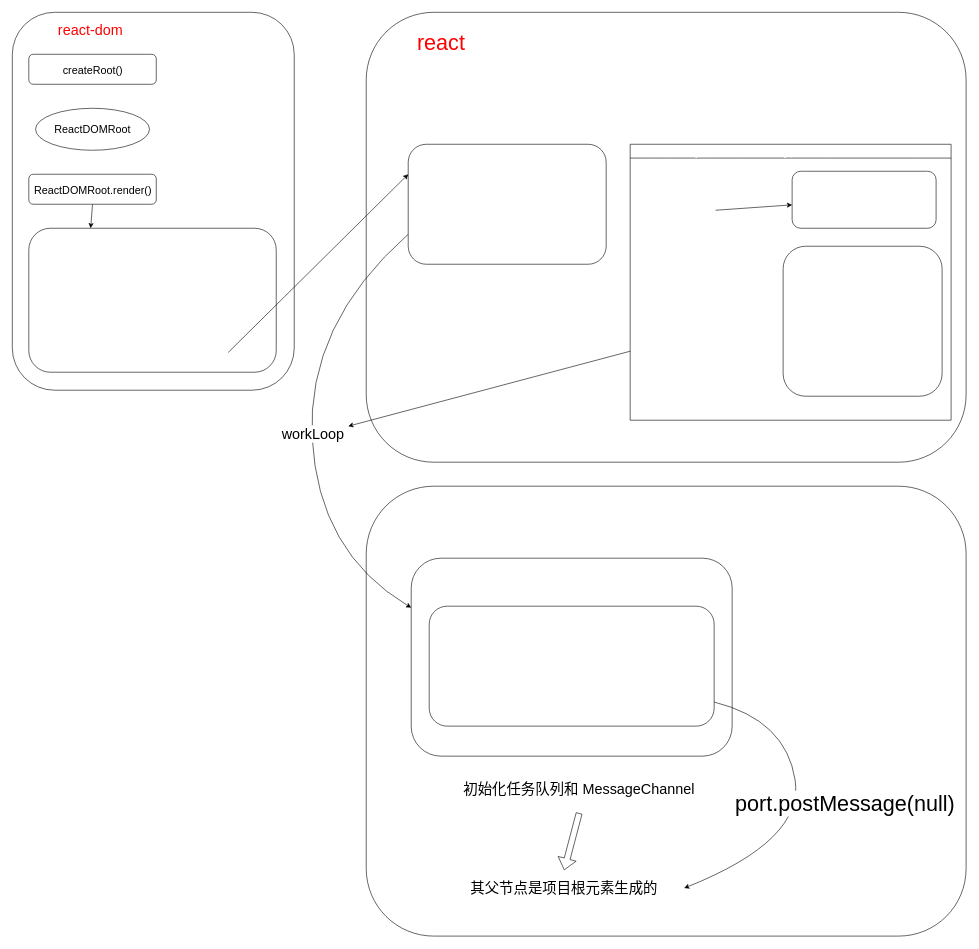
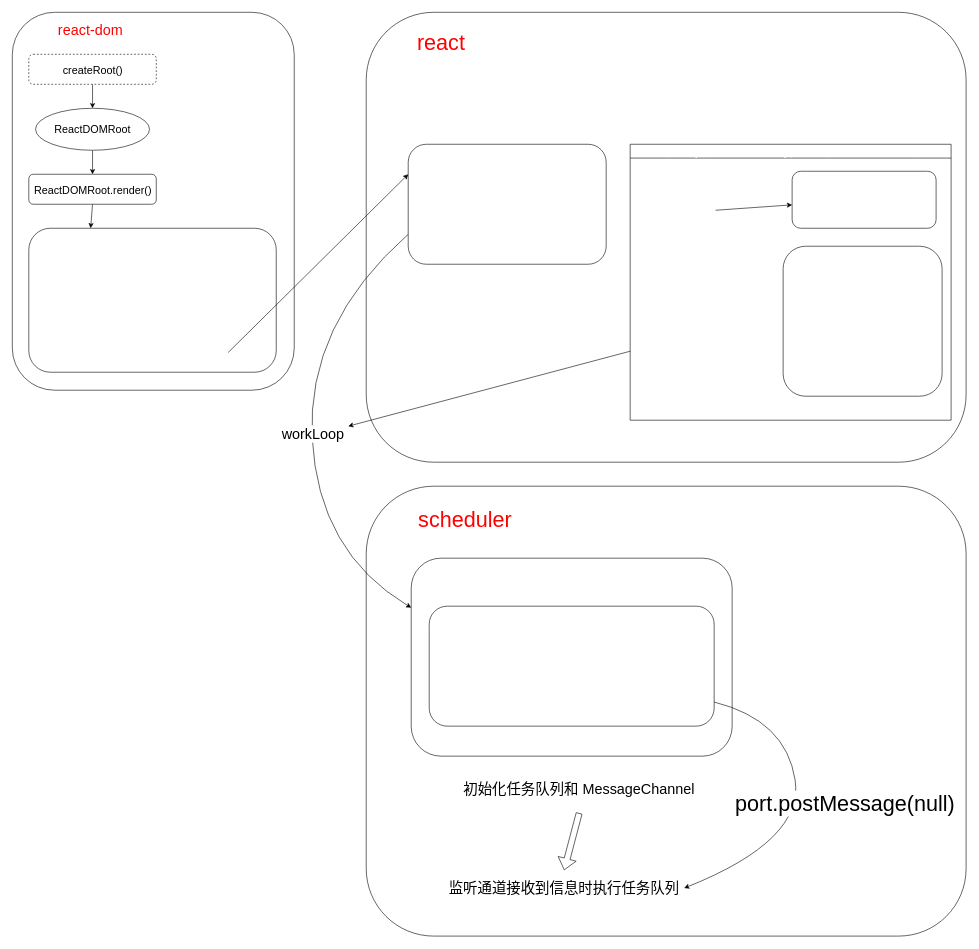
(93, 69) -> (93, 69)
none -> (93, 94)
none -> (93, 160)
none -> (465, 519)
(564, 888) -> (564, 888)
